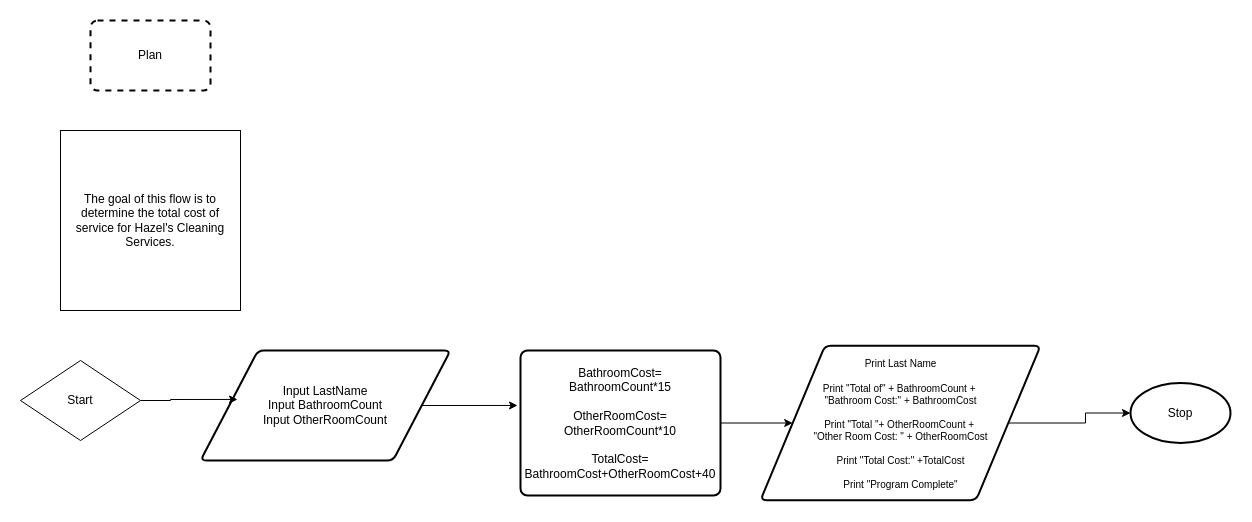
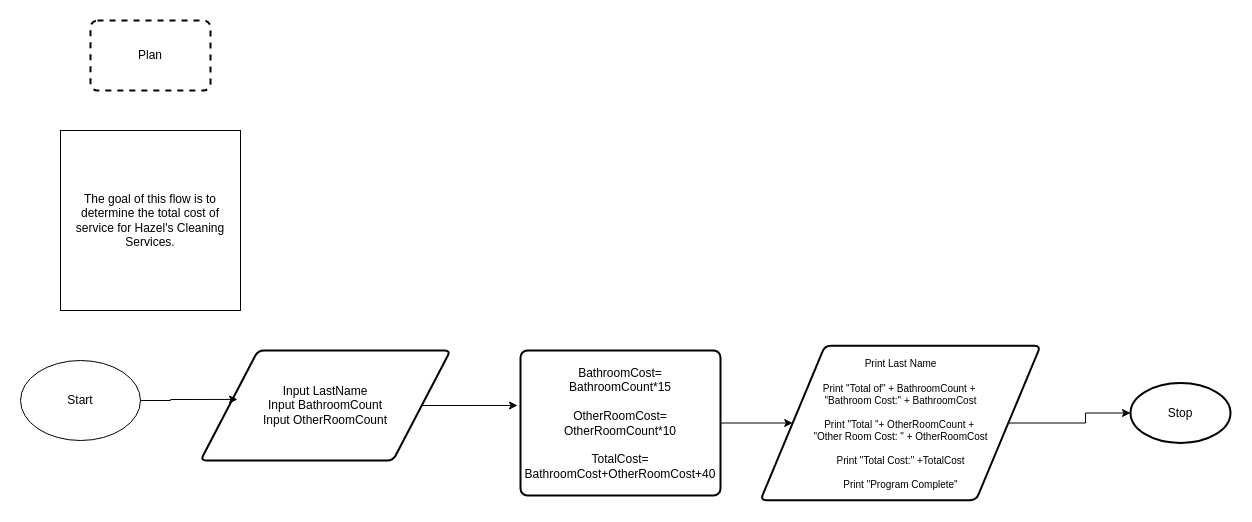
(81, 401) -> (81, 401)
